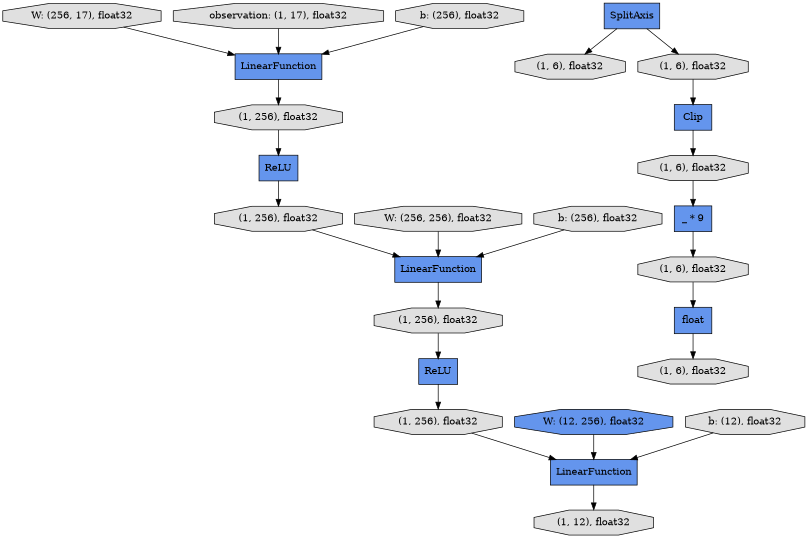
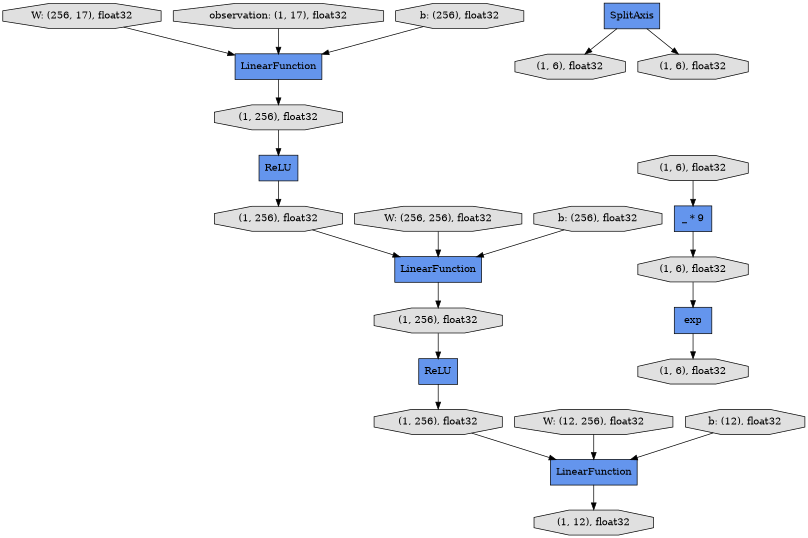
(693, 117) -> none
(693, 320) -> (693, 320)
(594, 422) -> (594, 422)
